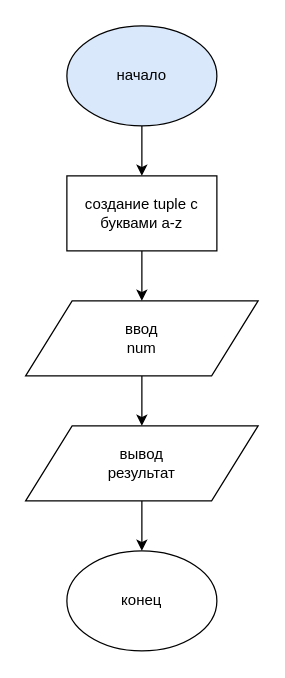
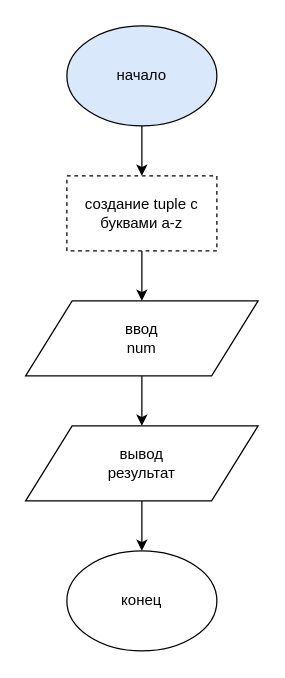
(142, 213) -> (142, 213)
